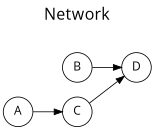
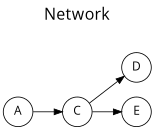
(77, 67) -> none
none -> (136, 112)
